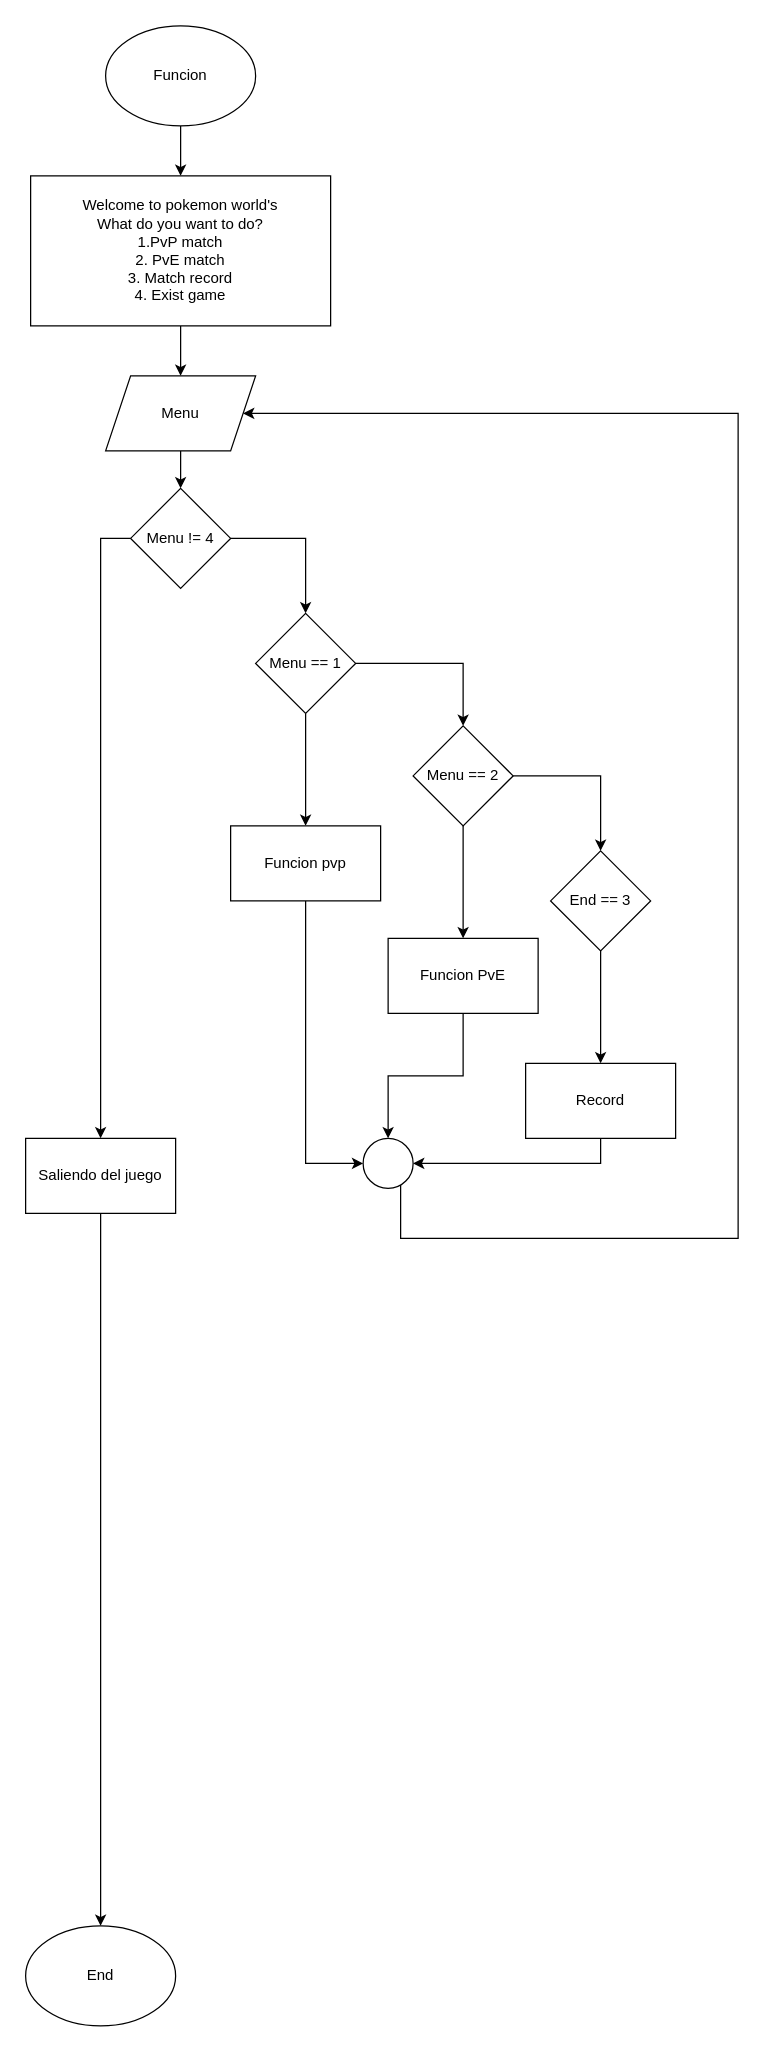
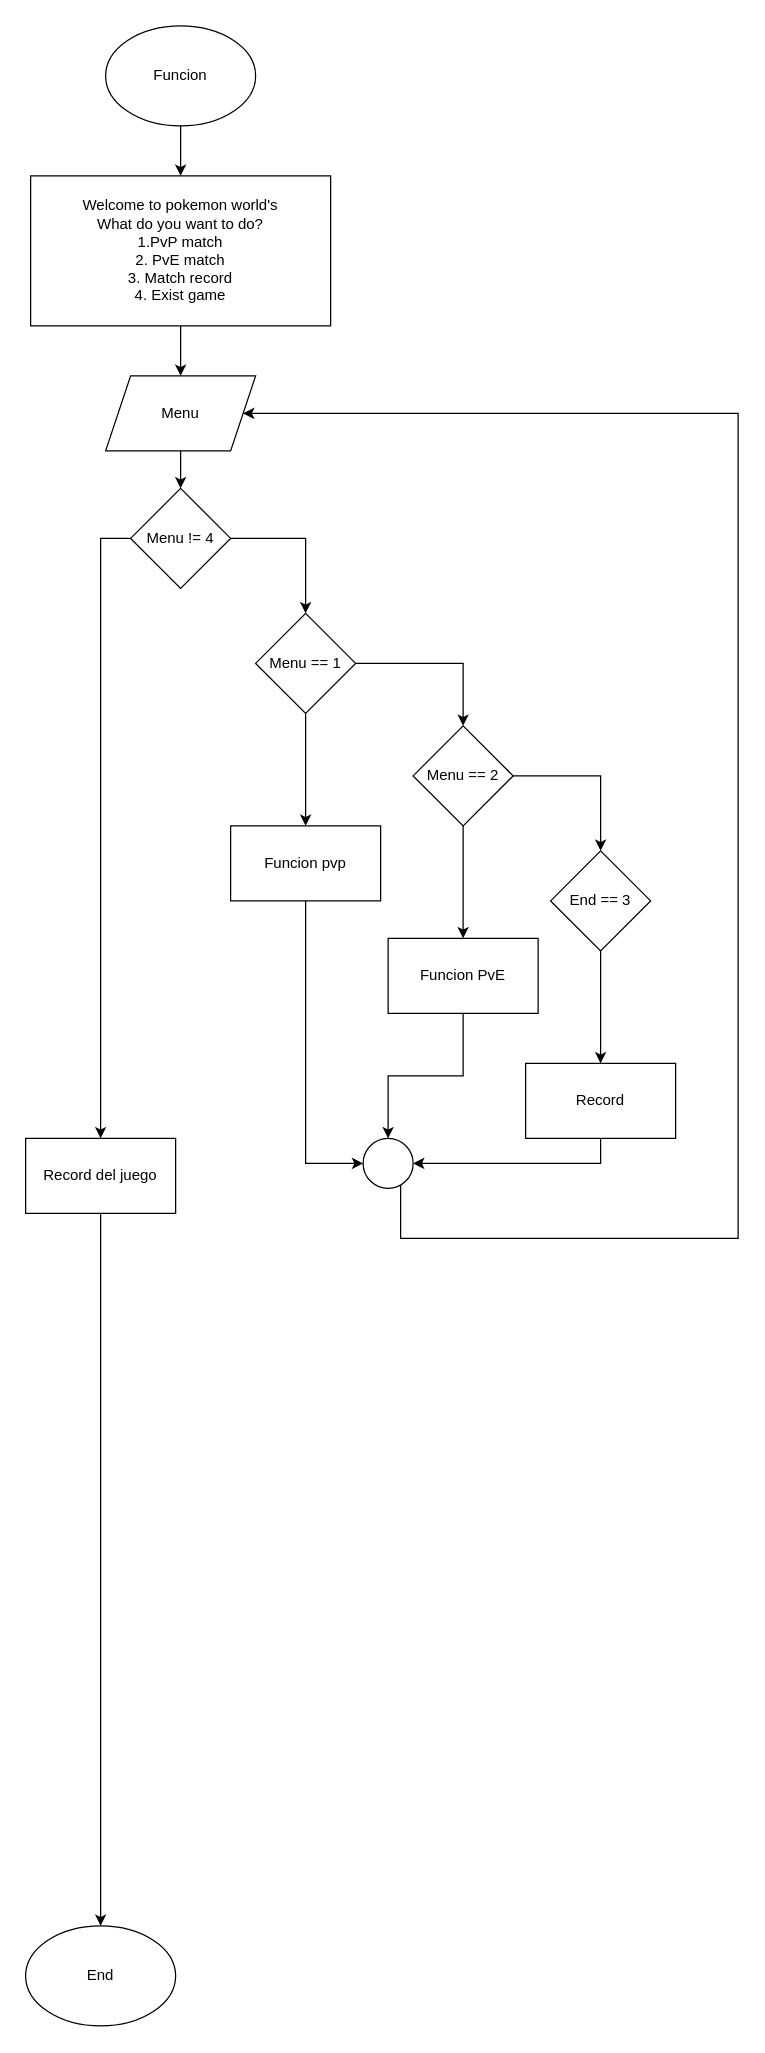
(101, 1176) -> (101, 1176)
